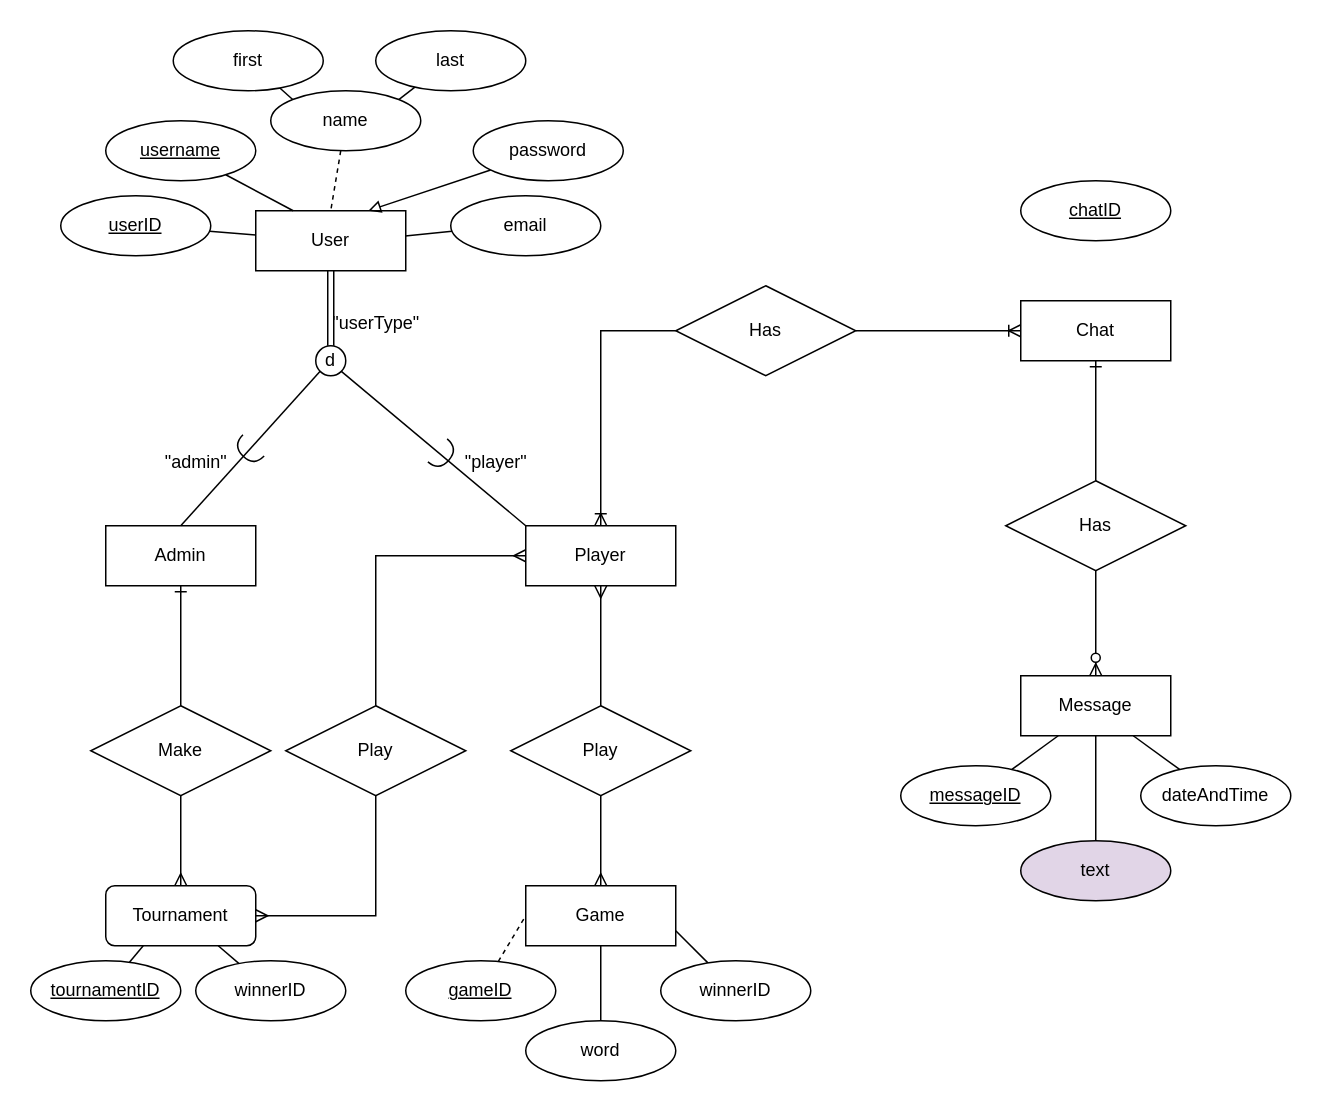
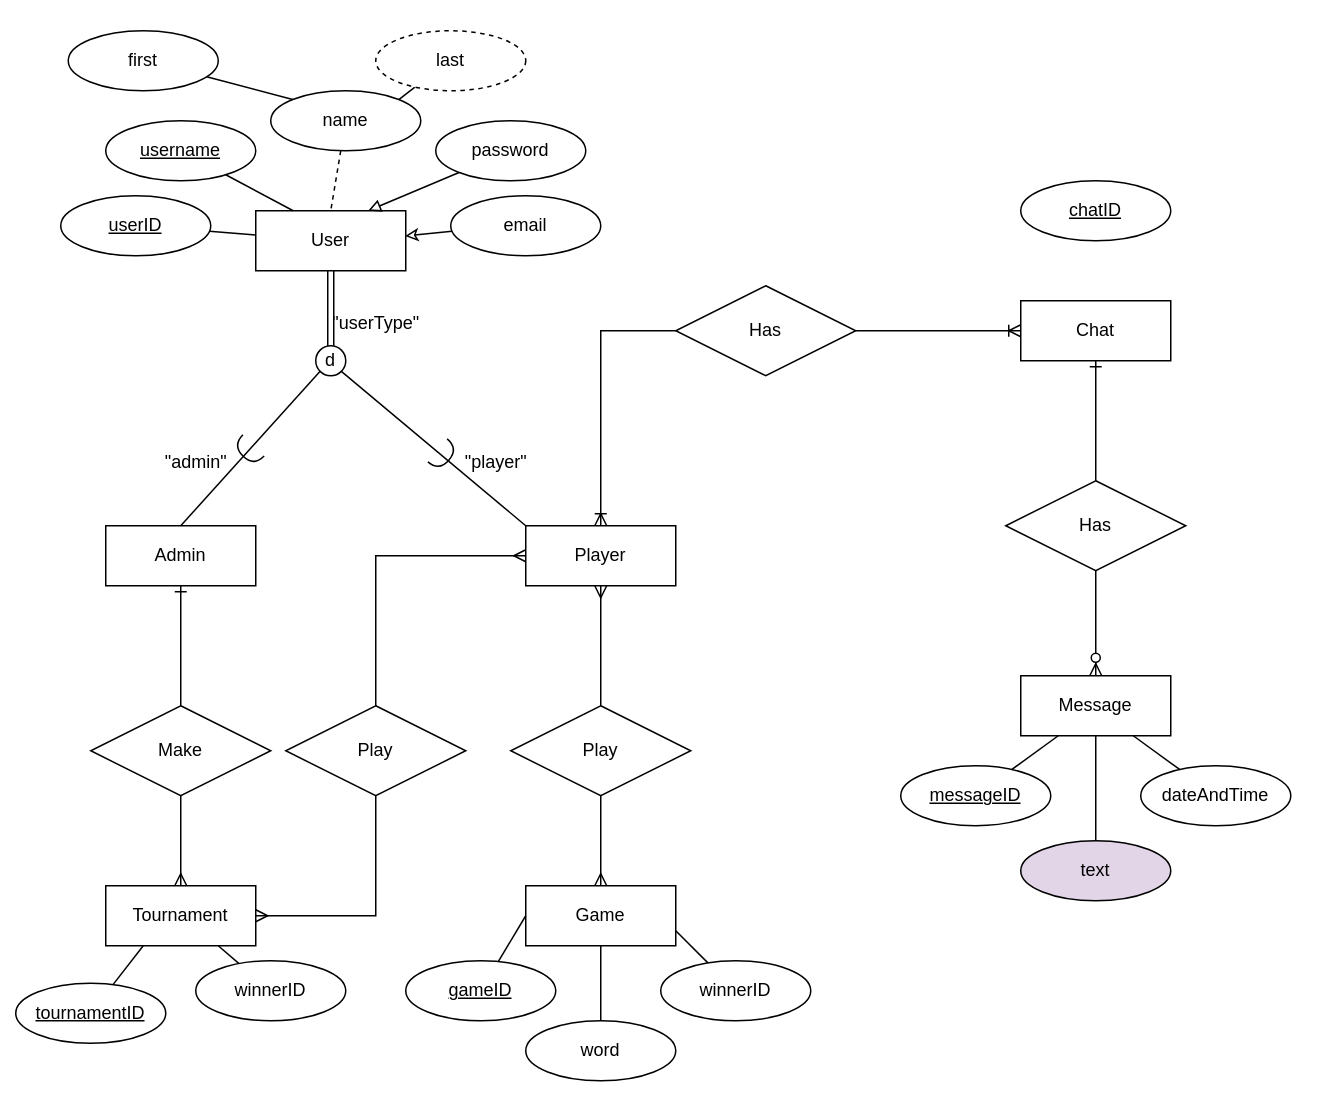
(248, 61) -> (143, 61)
(451, 61) -> (451, 61)
(548, 151) -> (511, 151)
(412, 235) -> (417, 235)
(181, 916) -> (181, 916)
(513, 937) -> (513, 937)
(106, 991) -> (91, 1013)
